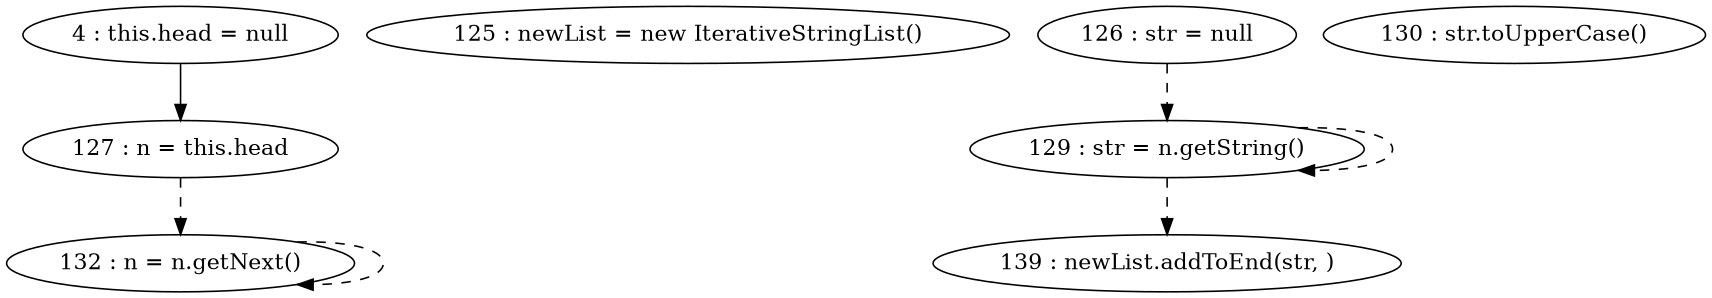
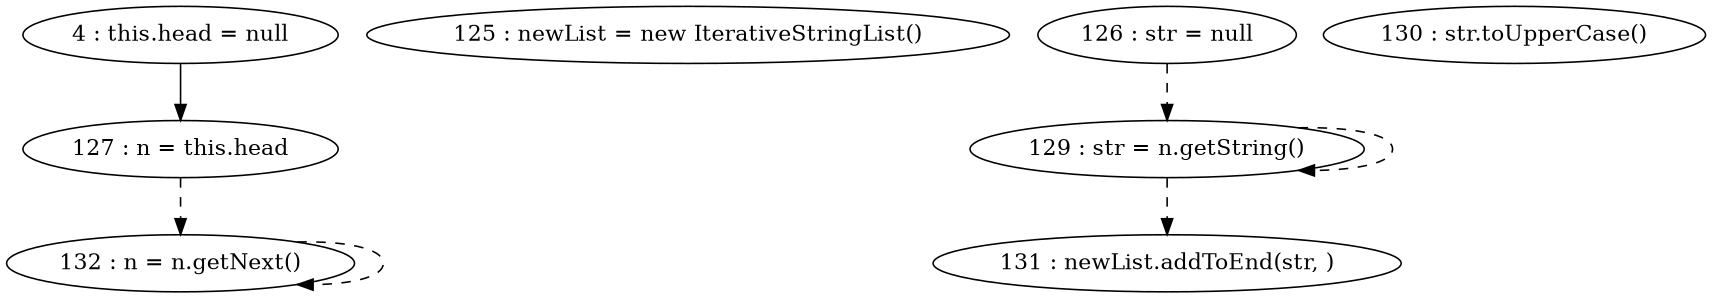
(1167, 263) -> (1167, 263)
